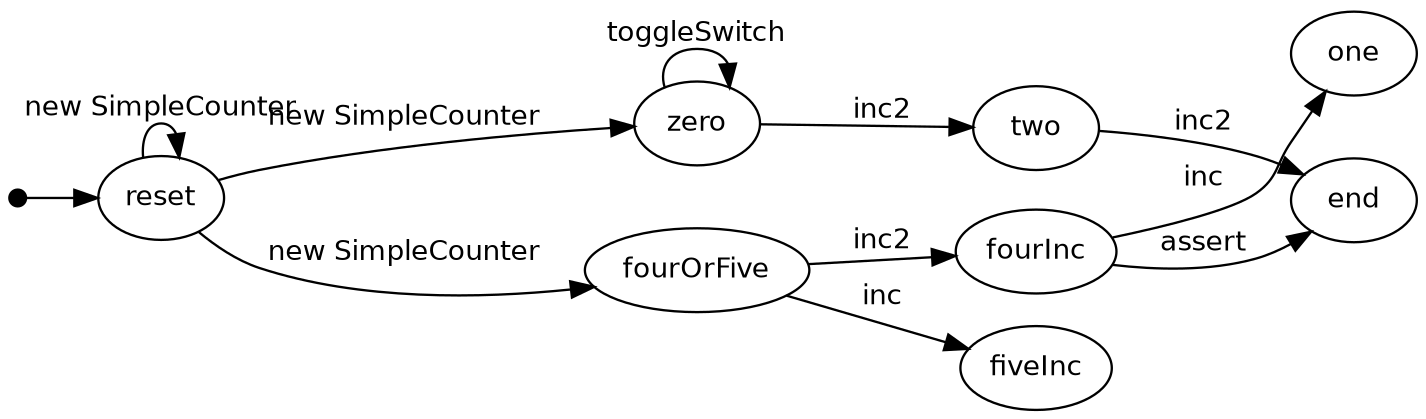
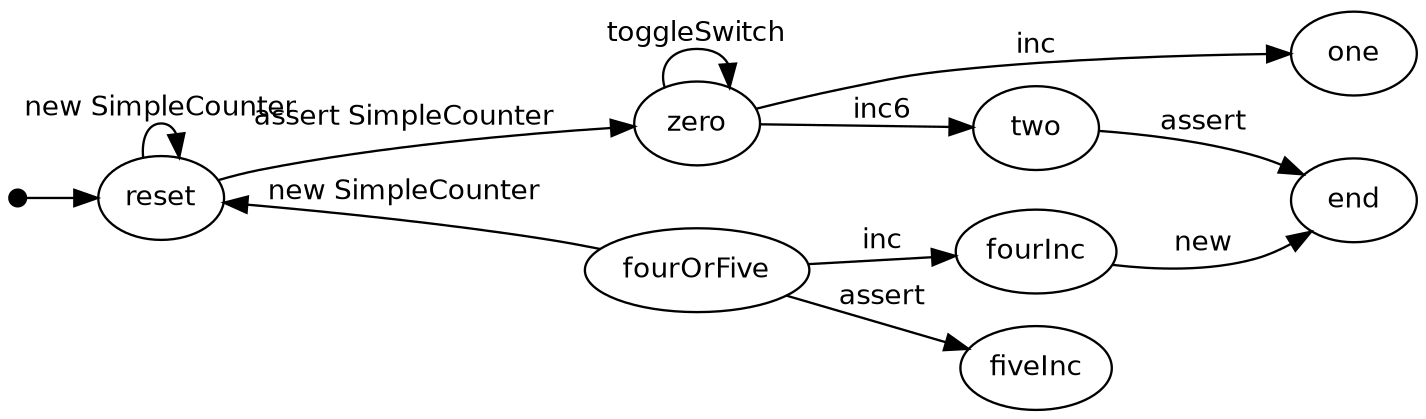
(882, 111) -> (882, 111)
(405, 118) -> (405, 118)
(1204, 122) -> (1204, 122)
(1234, 205) -> (1010, 65)
(882, 241) -> (882, 241)
(1204, 243) -> (1204, 243)
(378, 292) -> (425, 223)
(882, 297) -> (882, 297)
